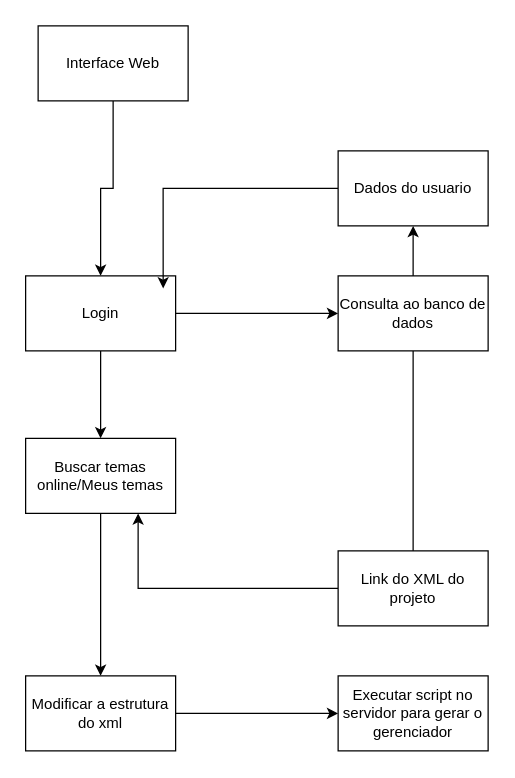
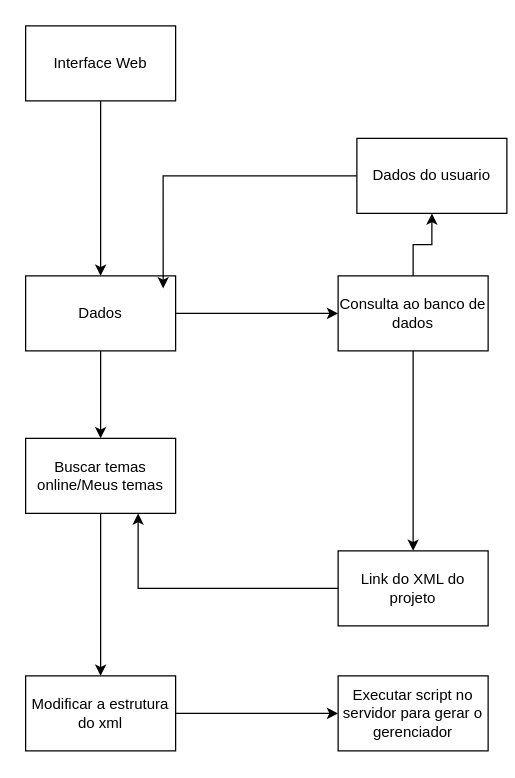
(113, 63) -> (101, 63)
(413, 188) -> (432, 176)
(101, 313) -> (101, 313)
(413, 544) -> (413, 541)
